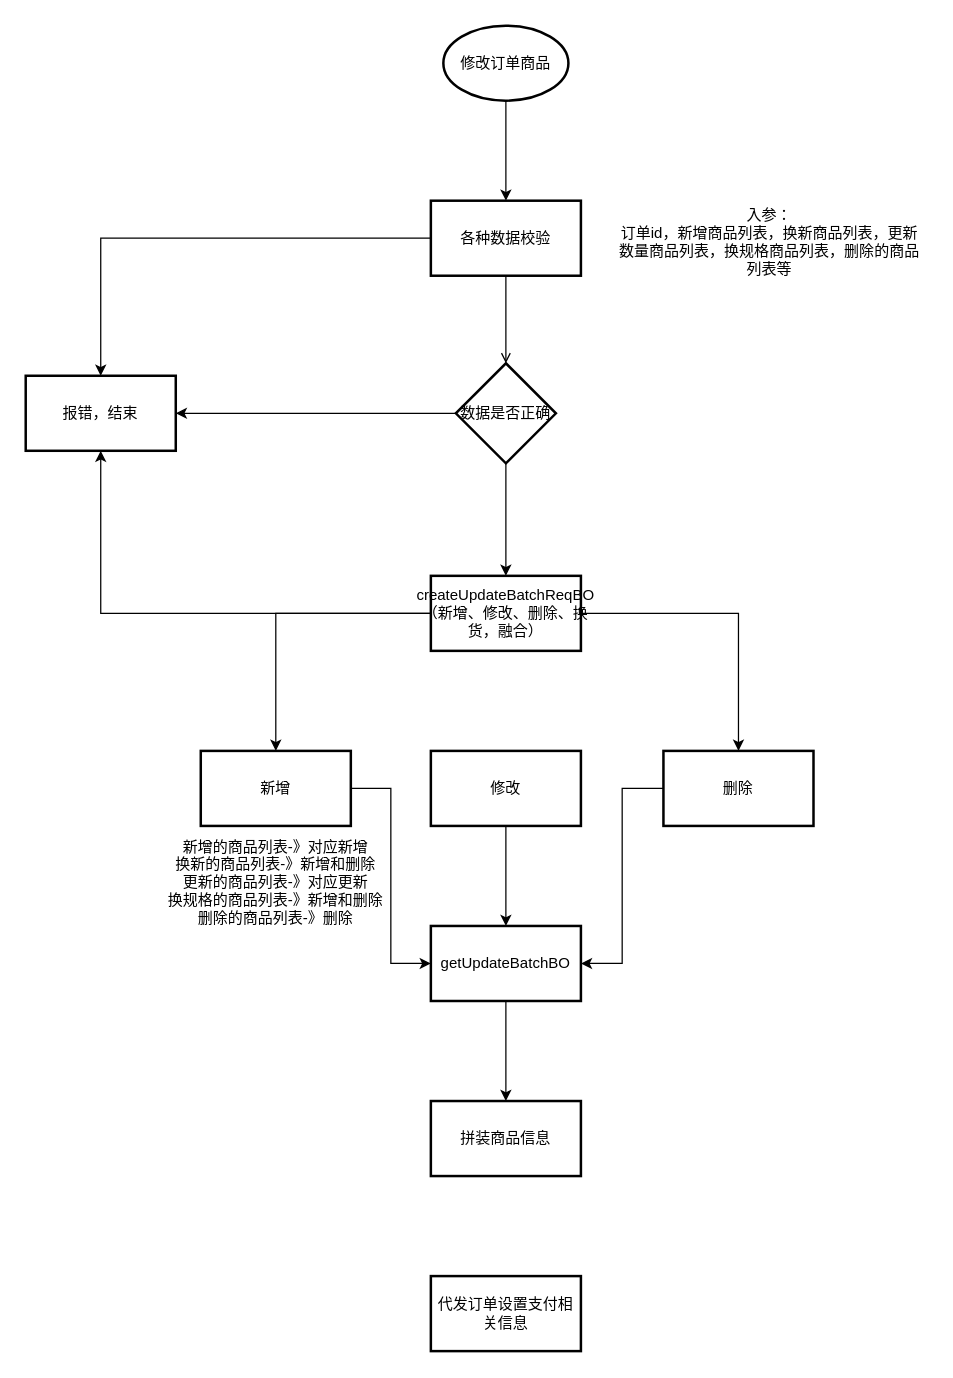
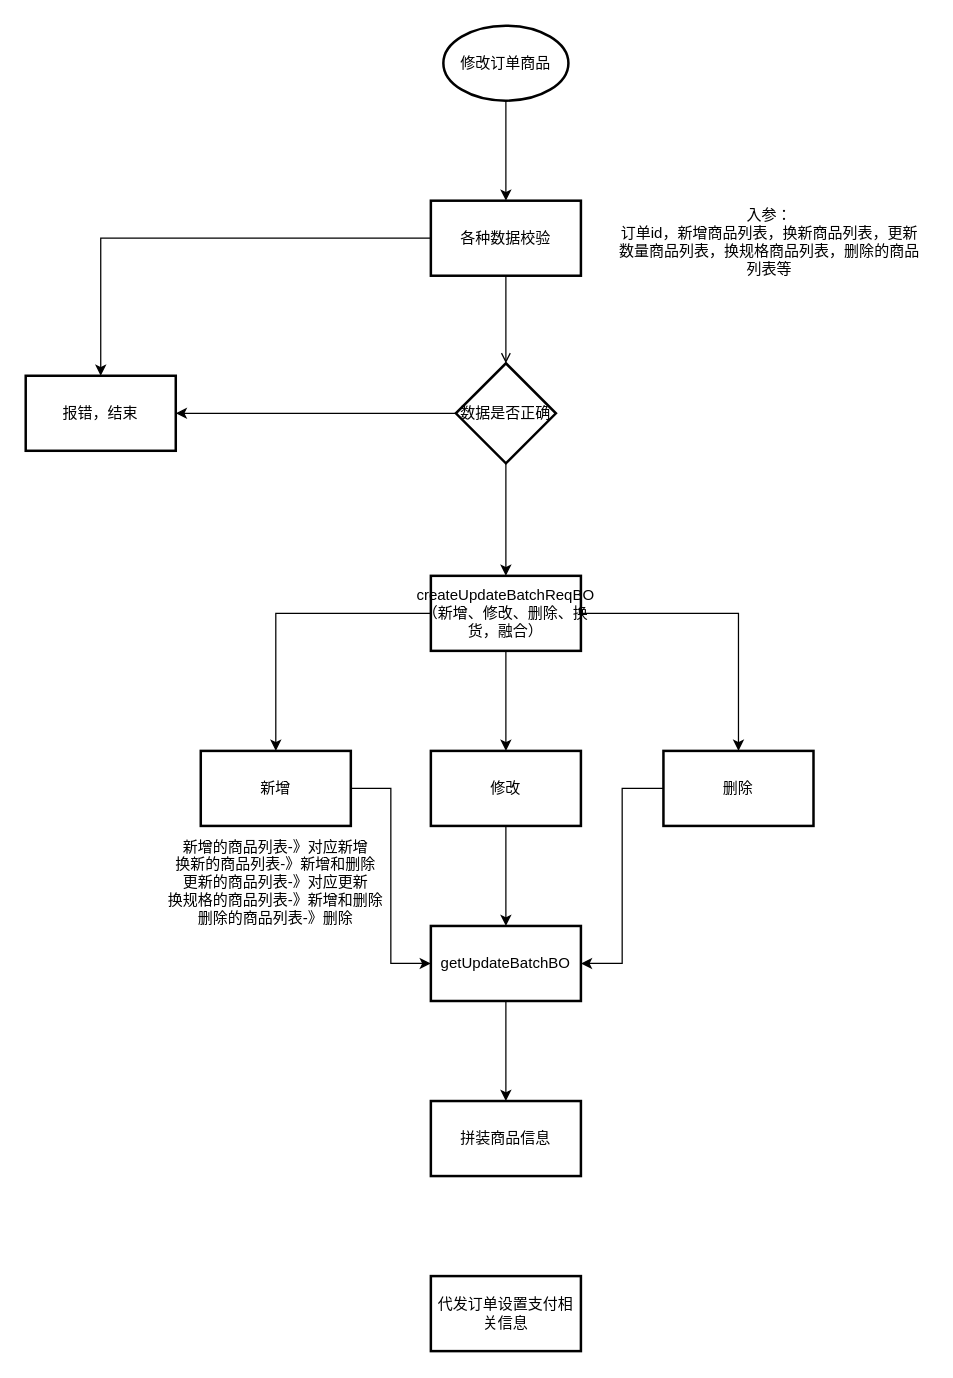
(110, 613) -> (506, 697)
